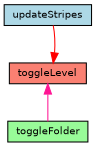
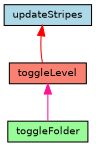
(55, 39) -> (41, 50)
